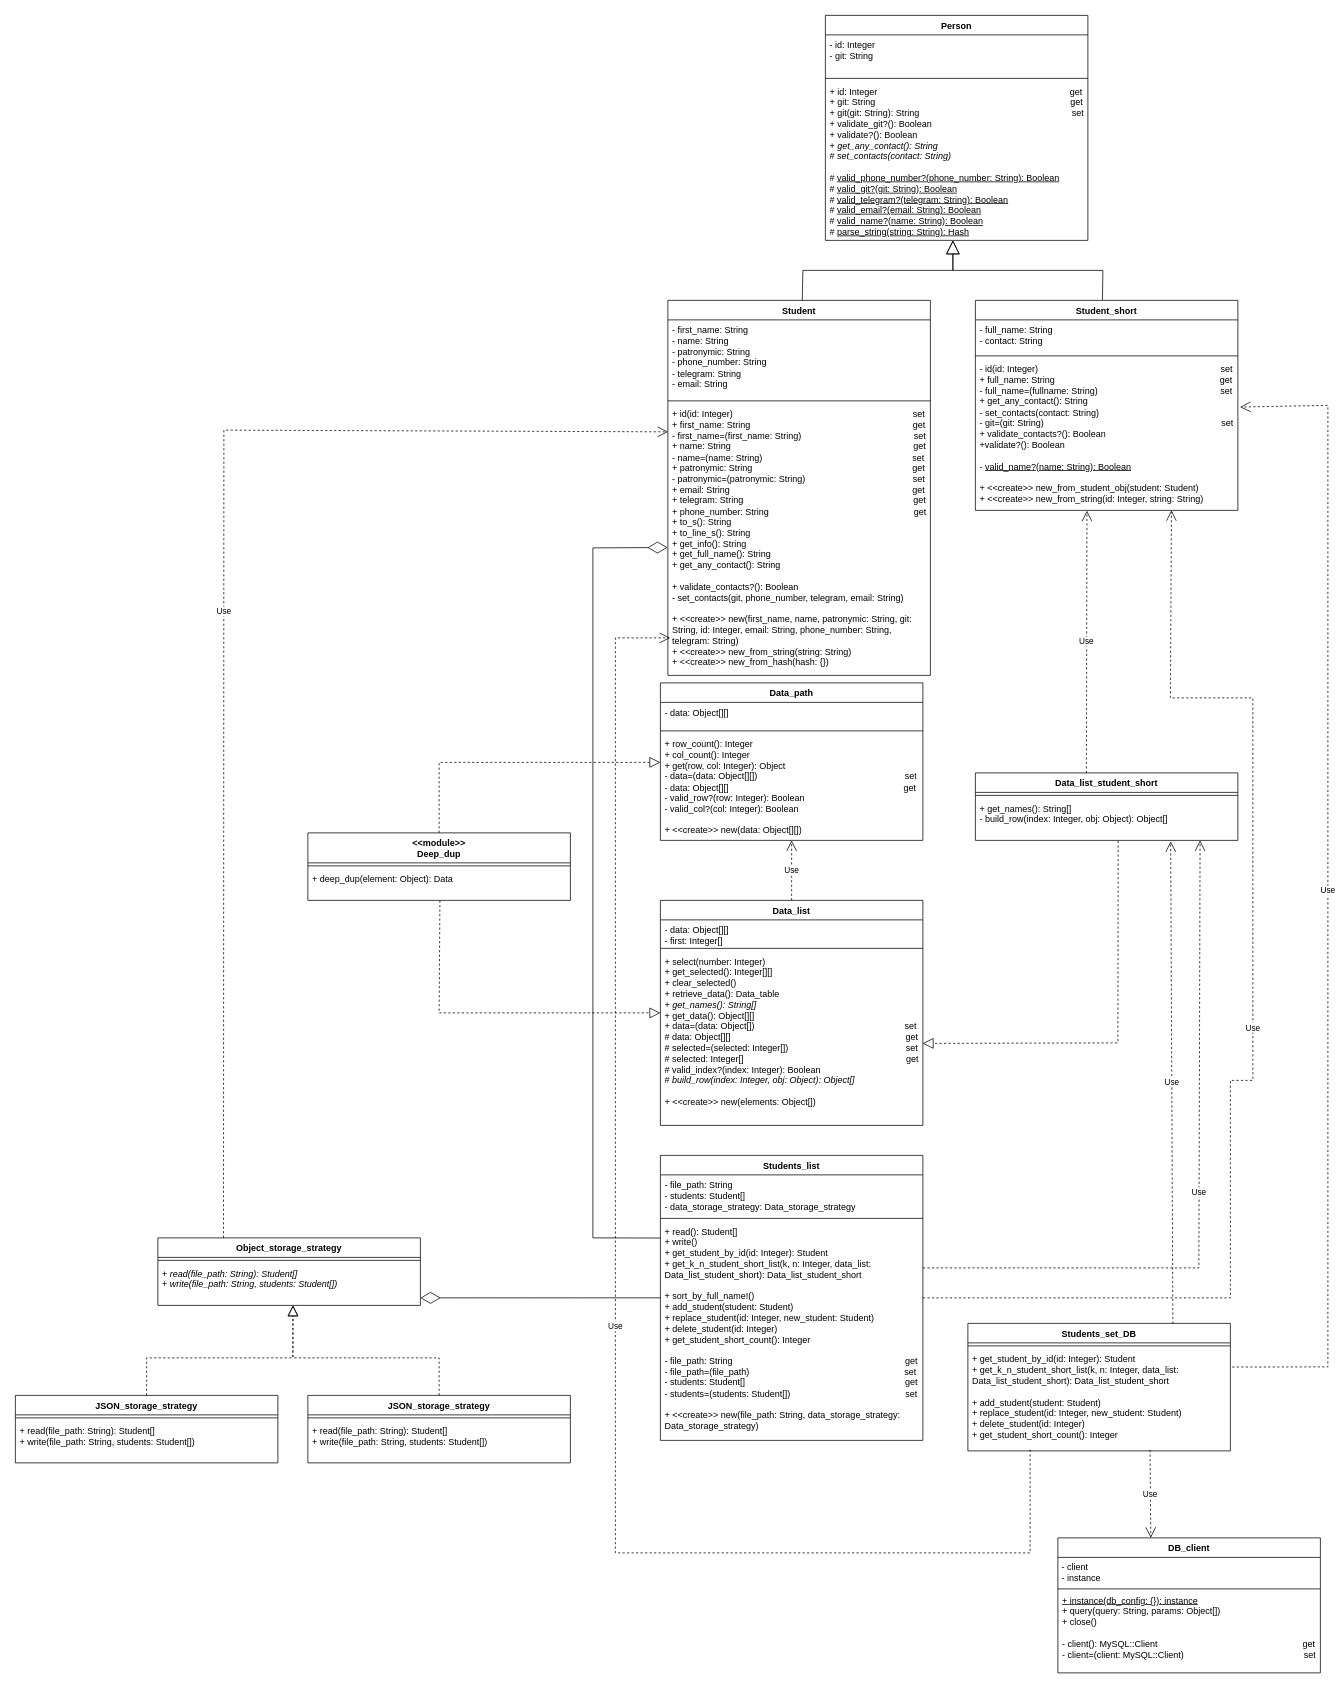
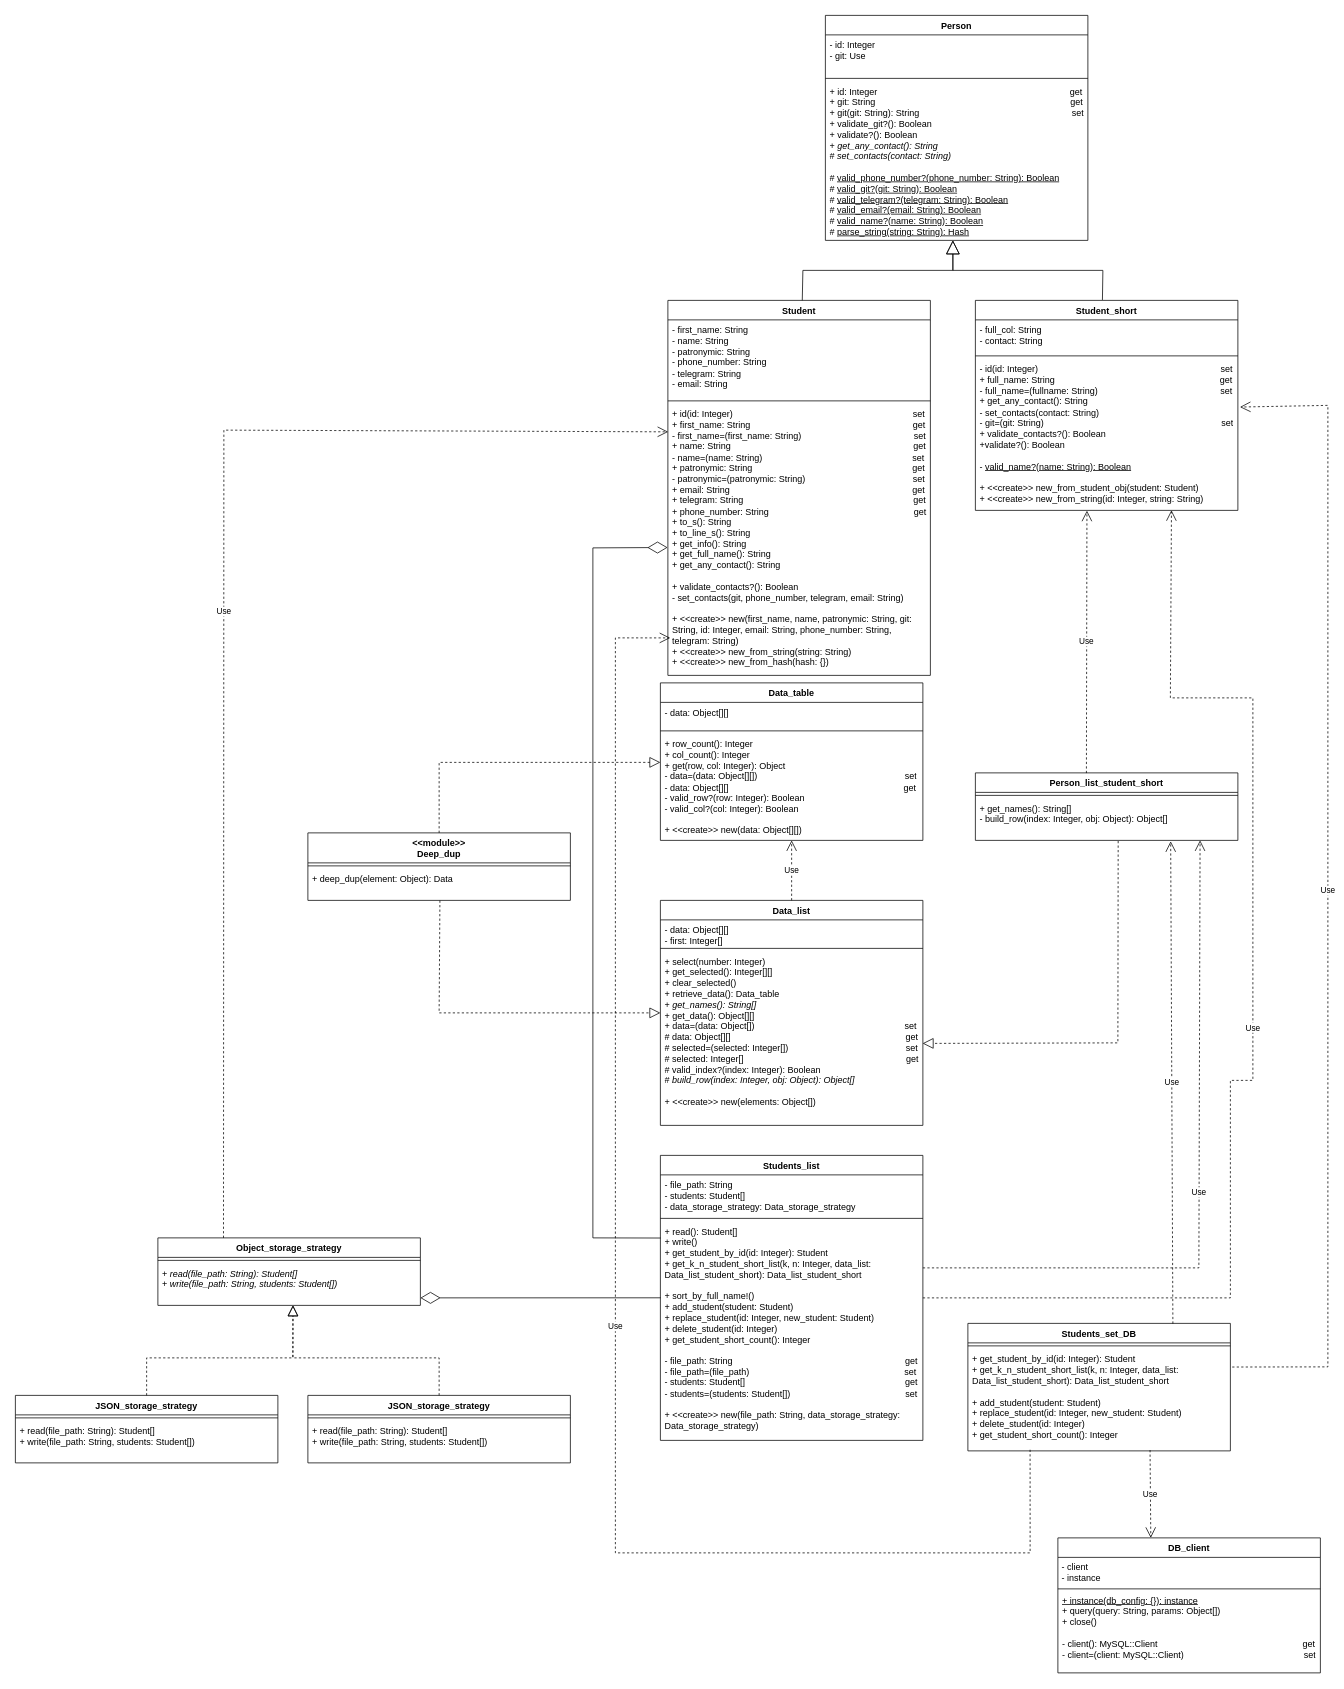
(858, 51) -> (858, 51)
(1021, 336) -> (1018, 336)
(792, 694) -> (792, 694)
(1107, 784) -> (1107, 784)
